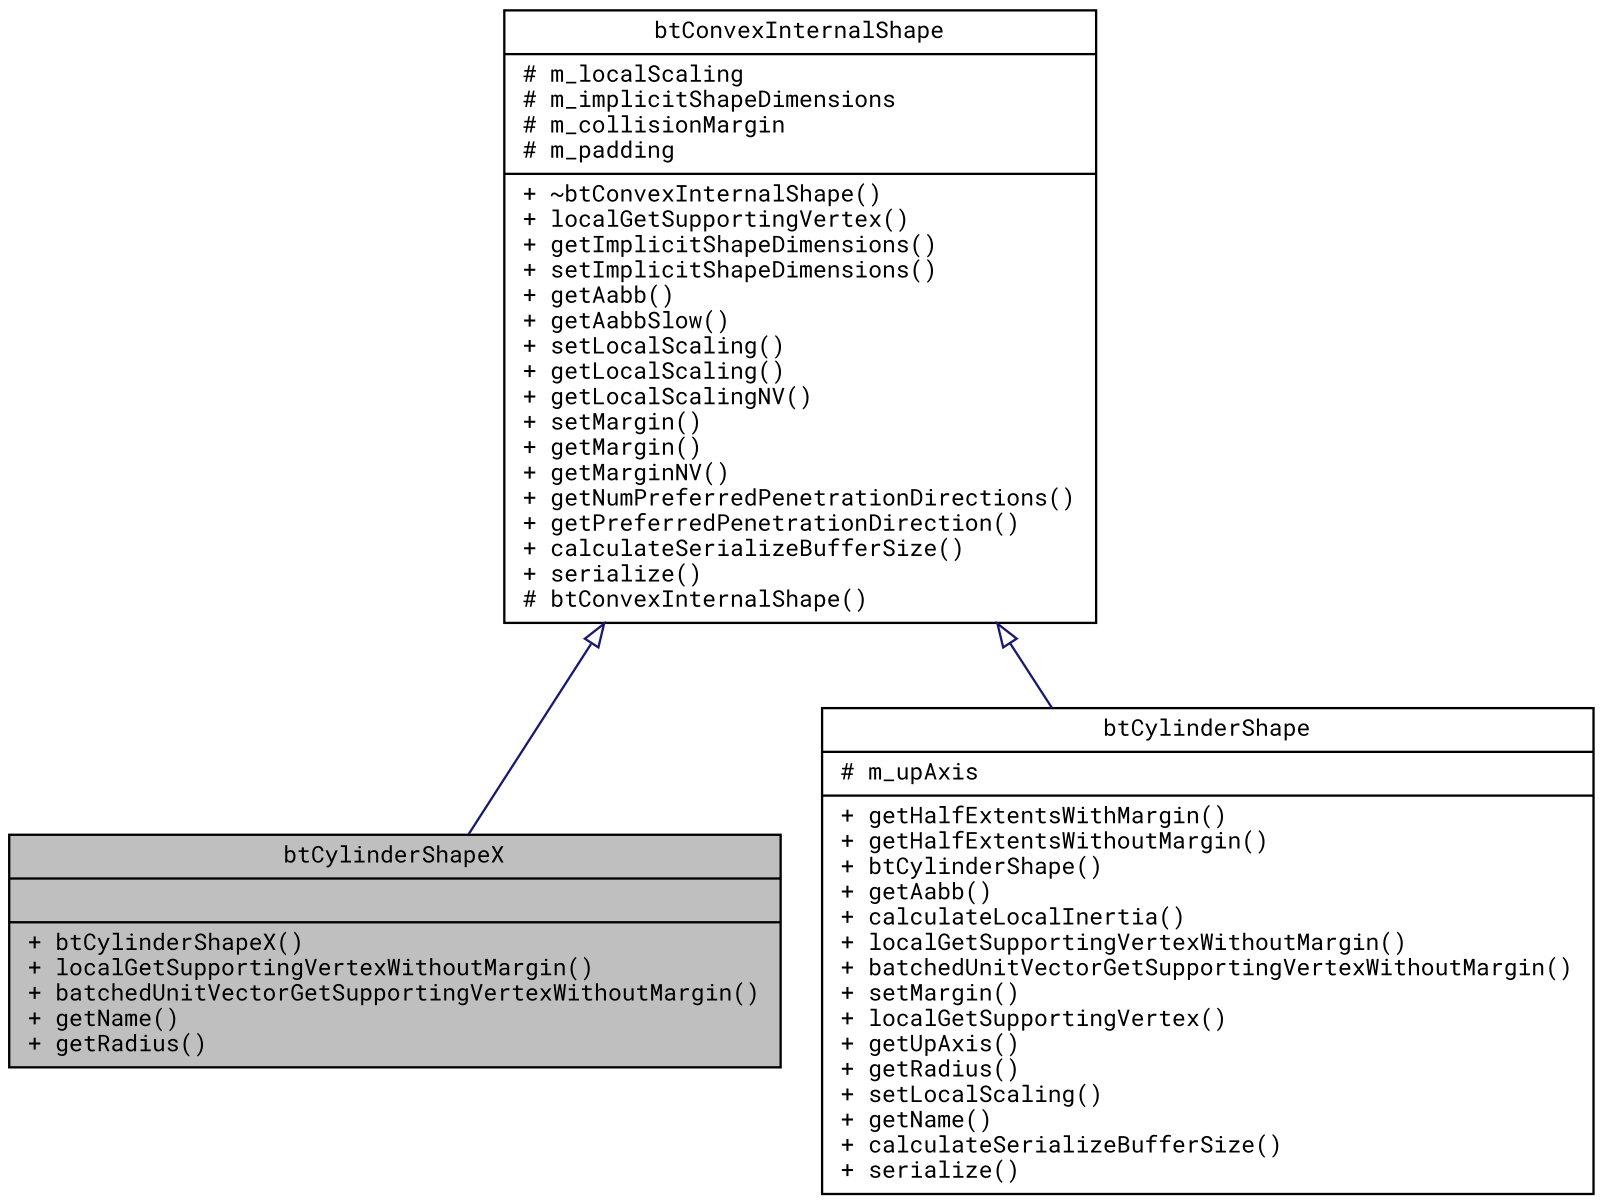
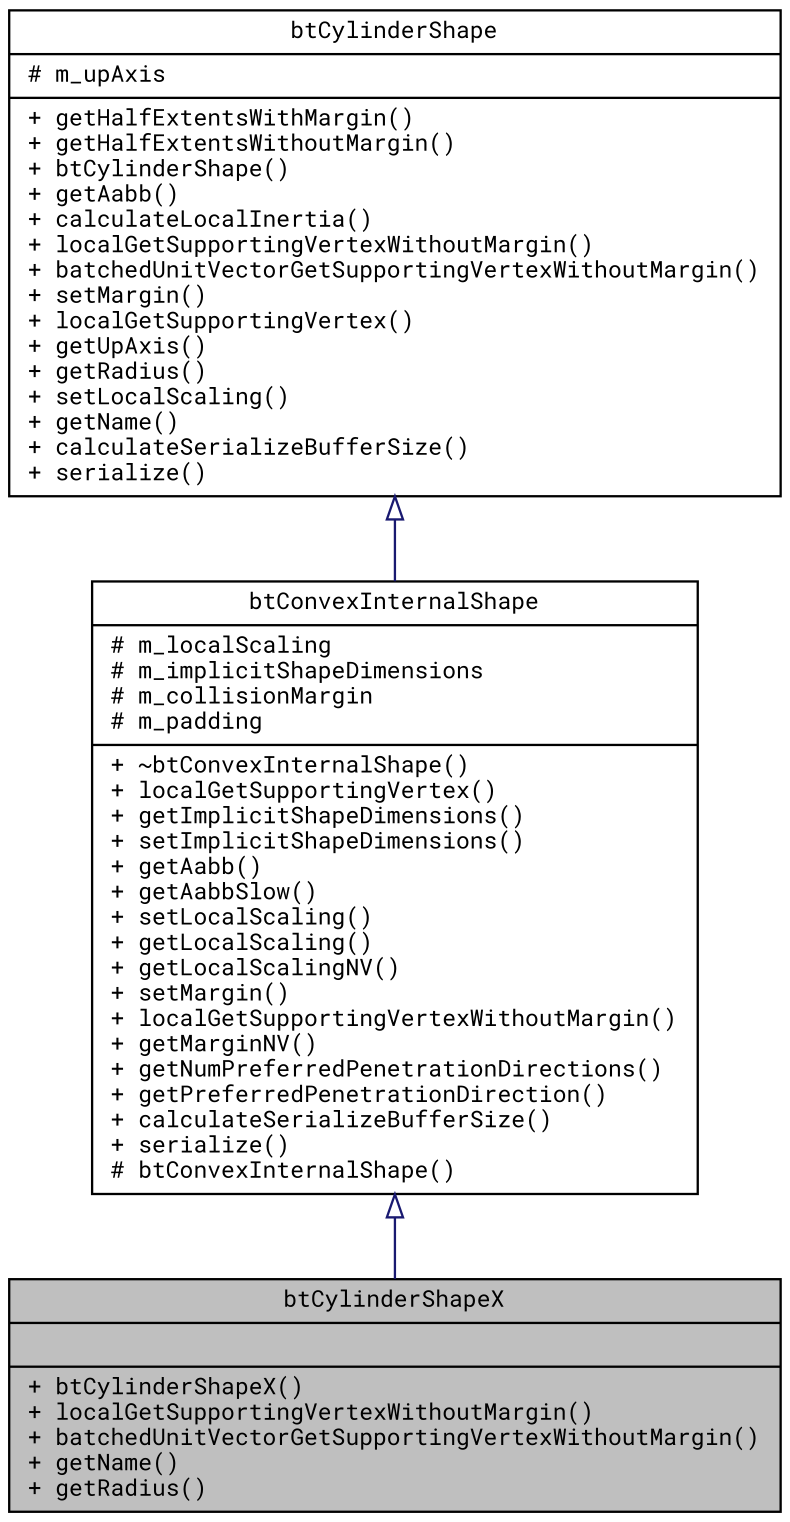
(614, 448) -> (395, 1019)
(1031, 676) -> (395, 551)
